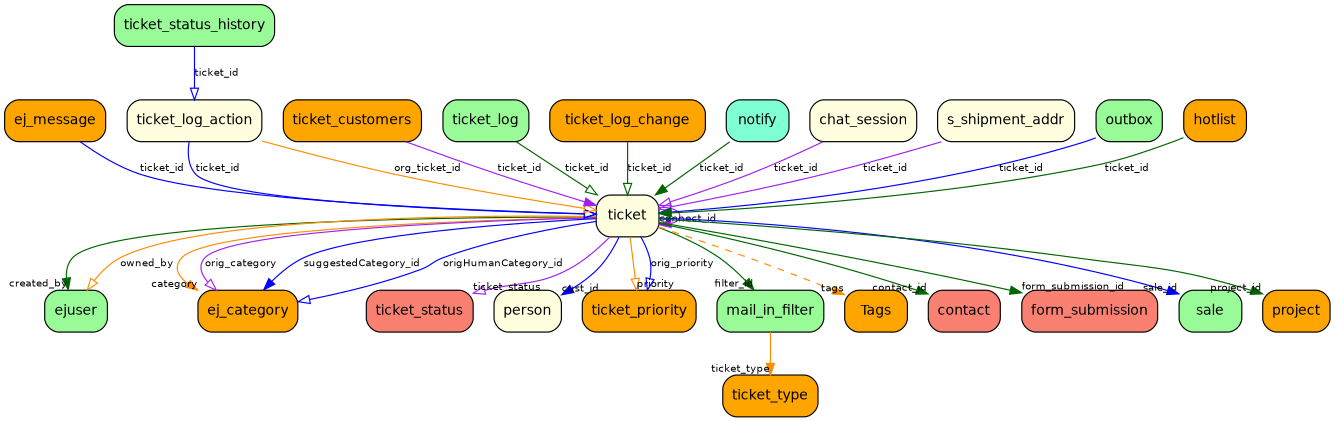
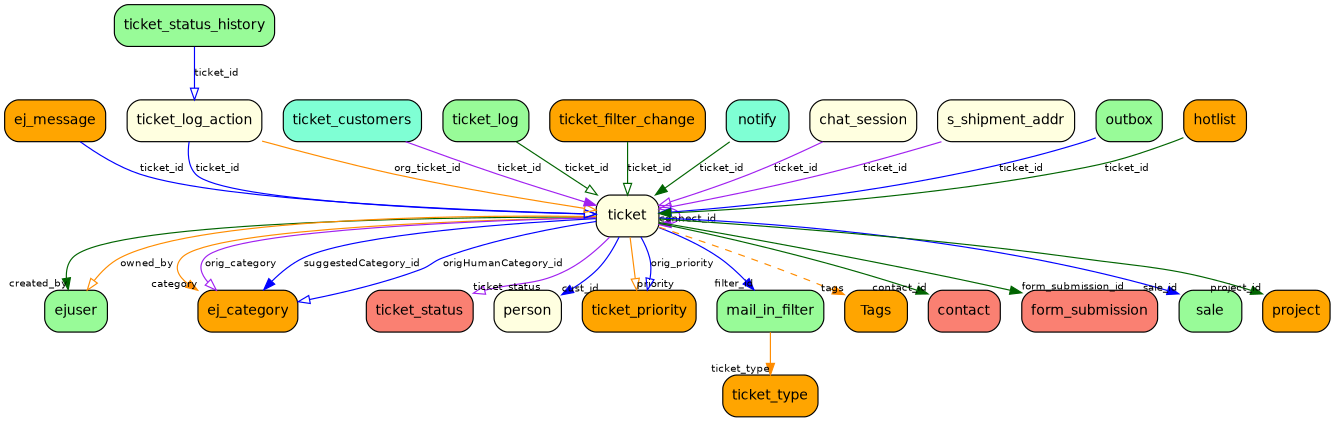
(352, 121) -> (352, 121)
(628, 121) -> (628, 121)
(710, 252) -> (710, 252)
